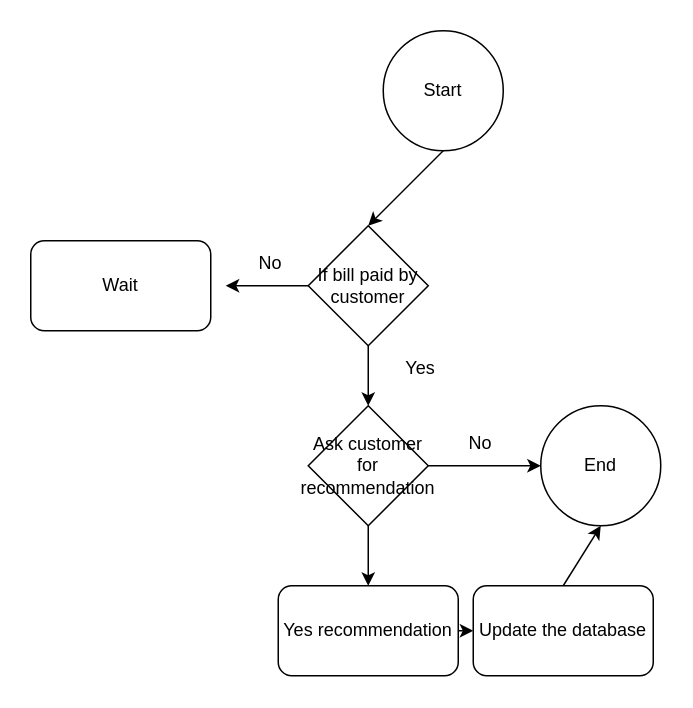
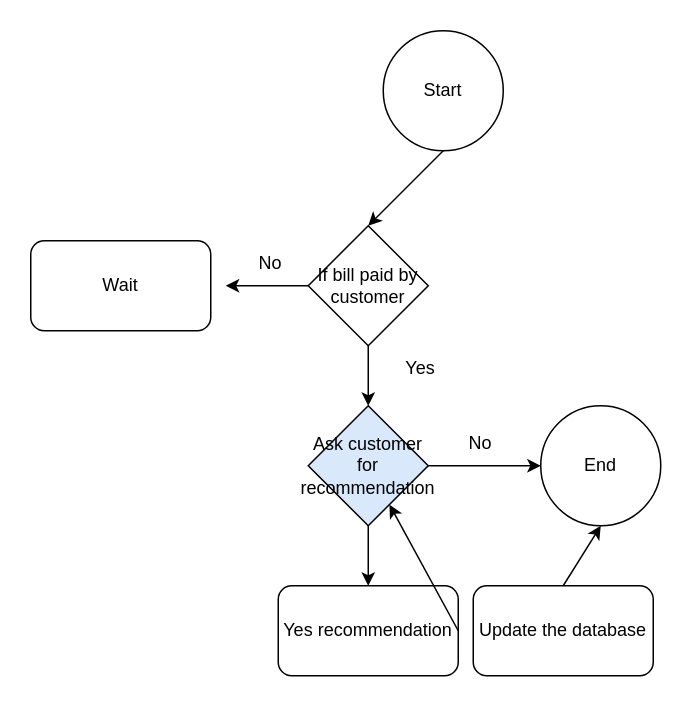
(368, 466) -> (368, 466)
(460, 631) -> (426, 572)
